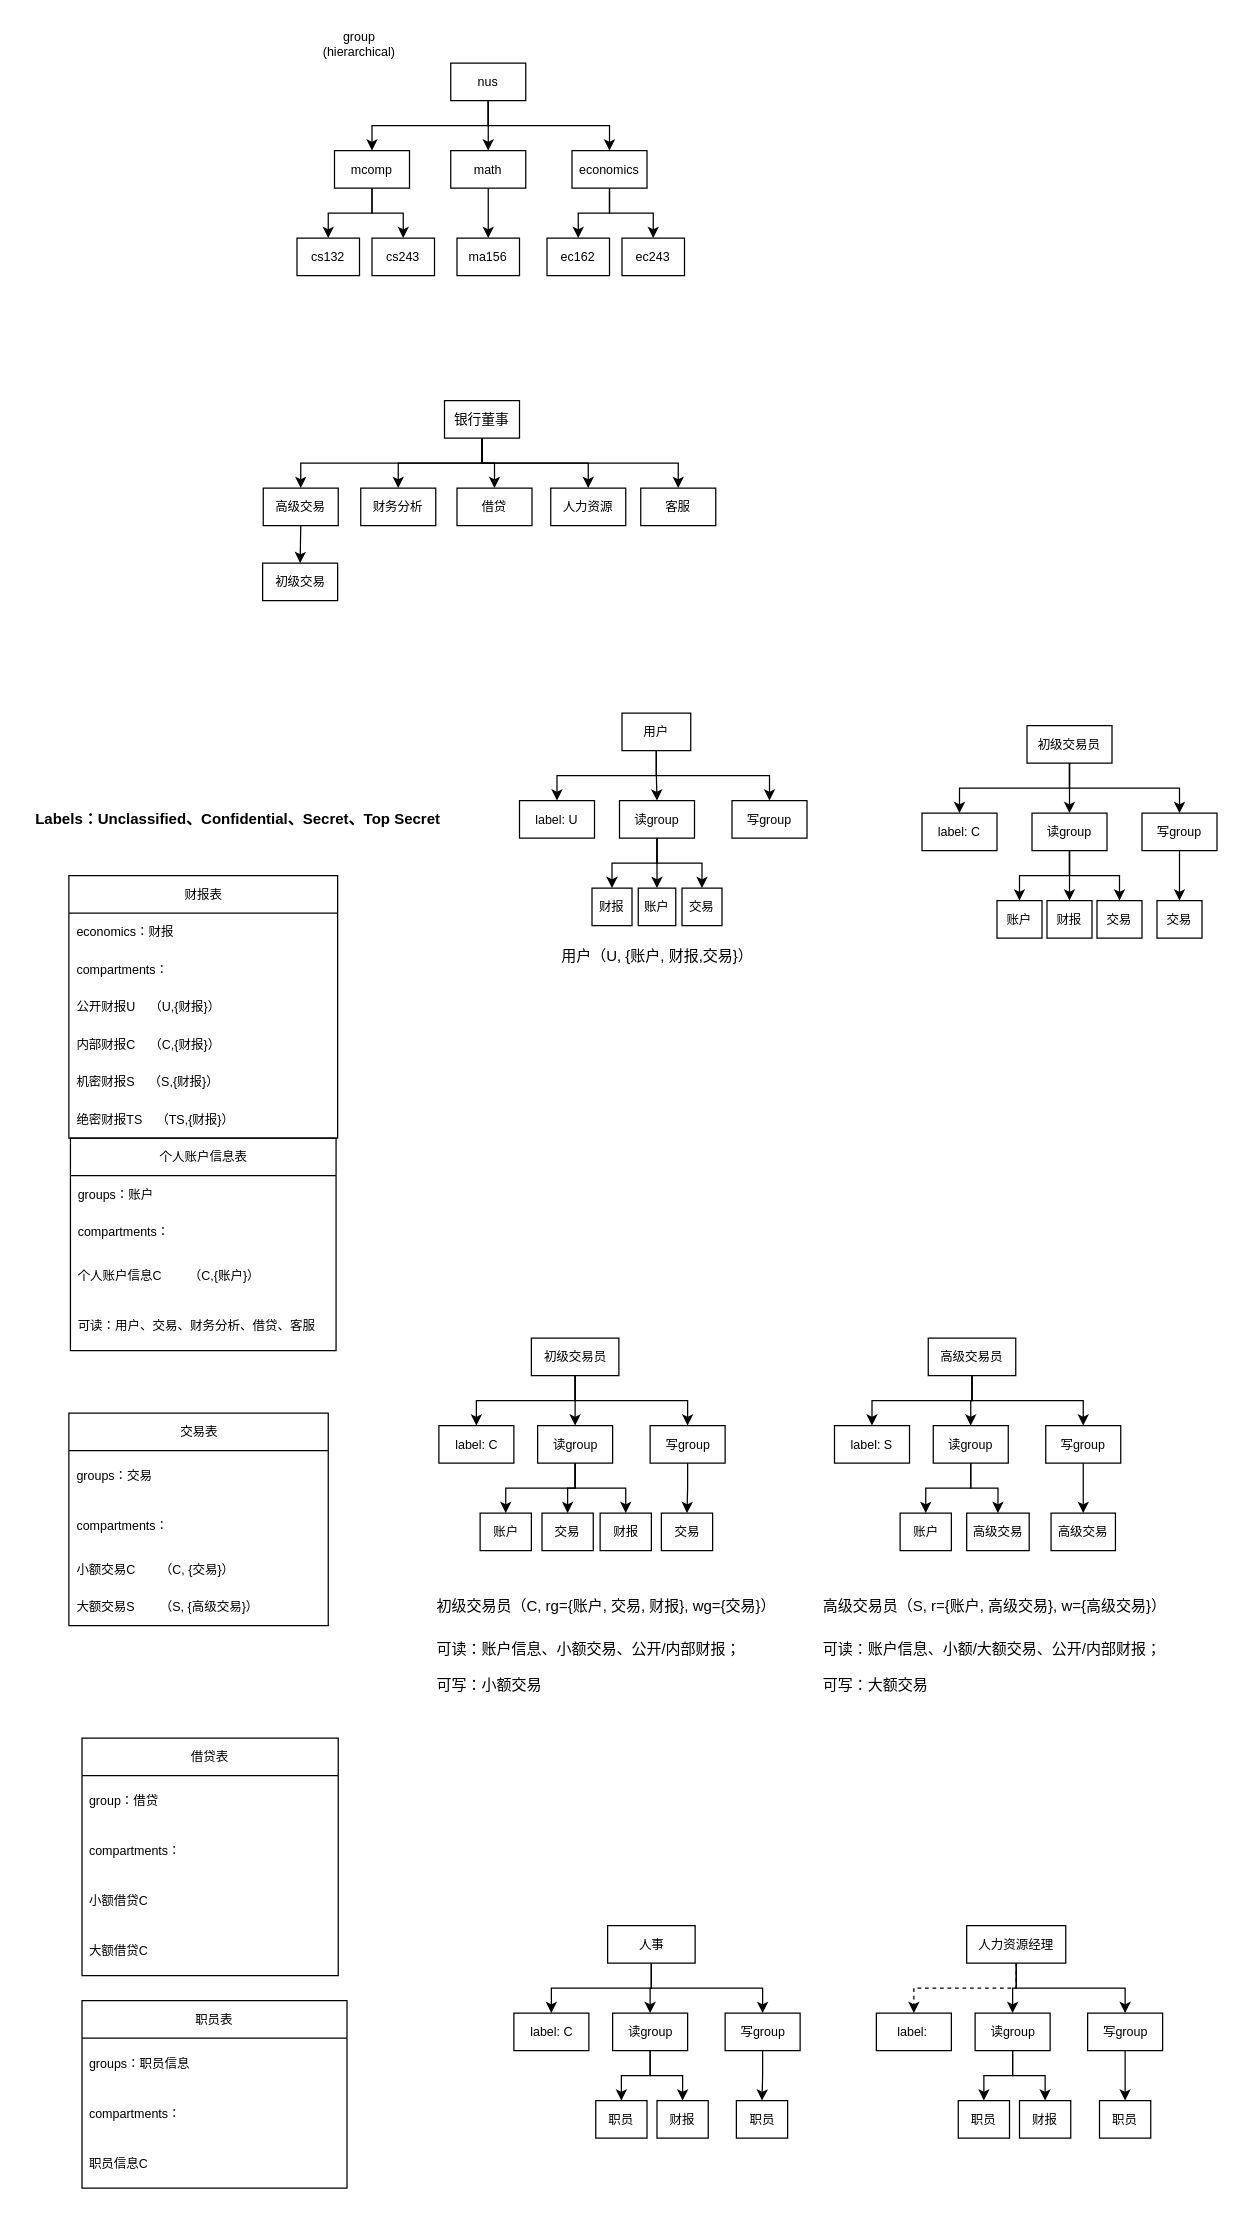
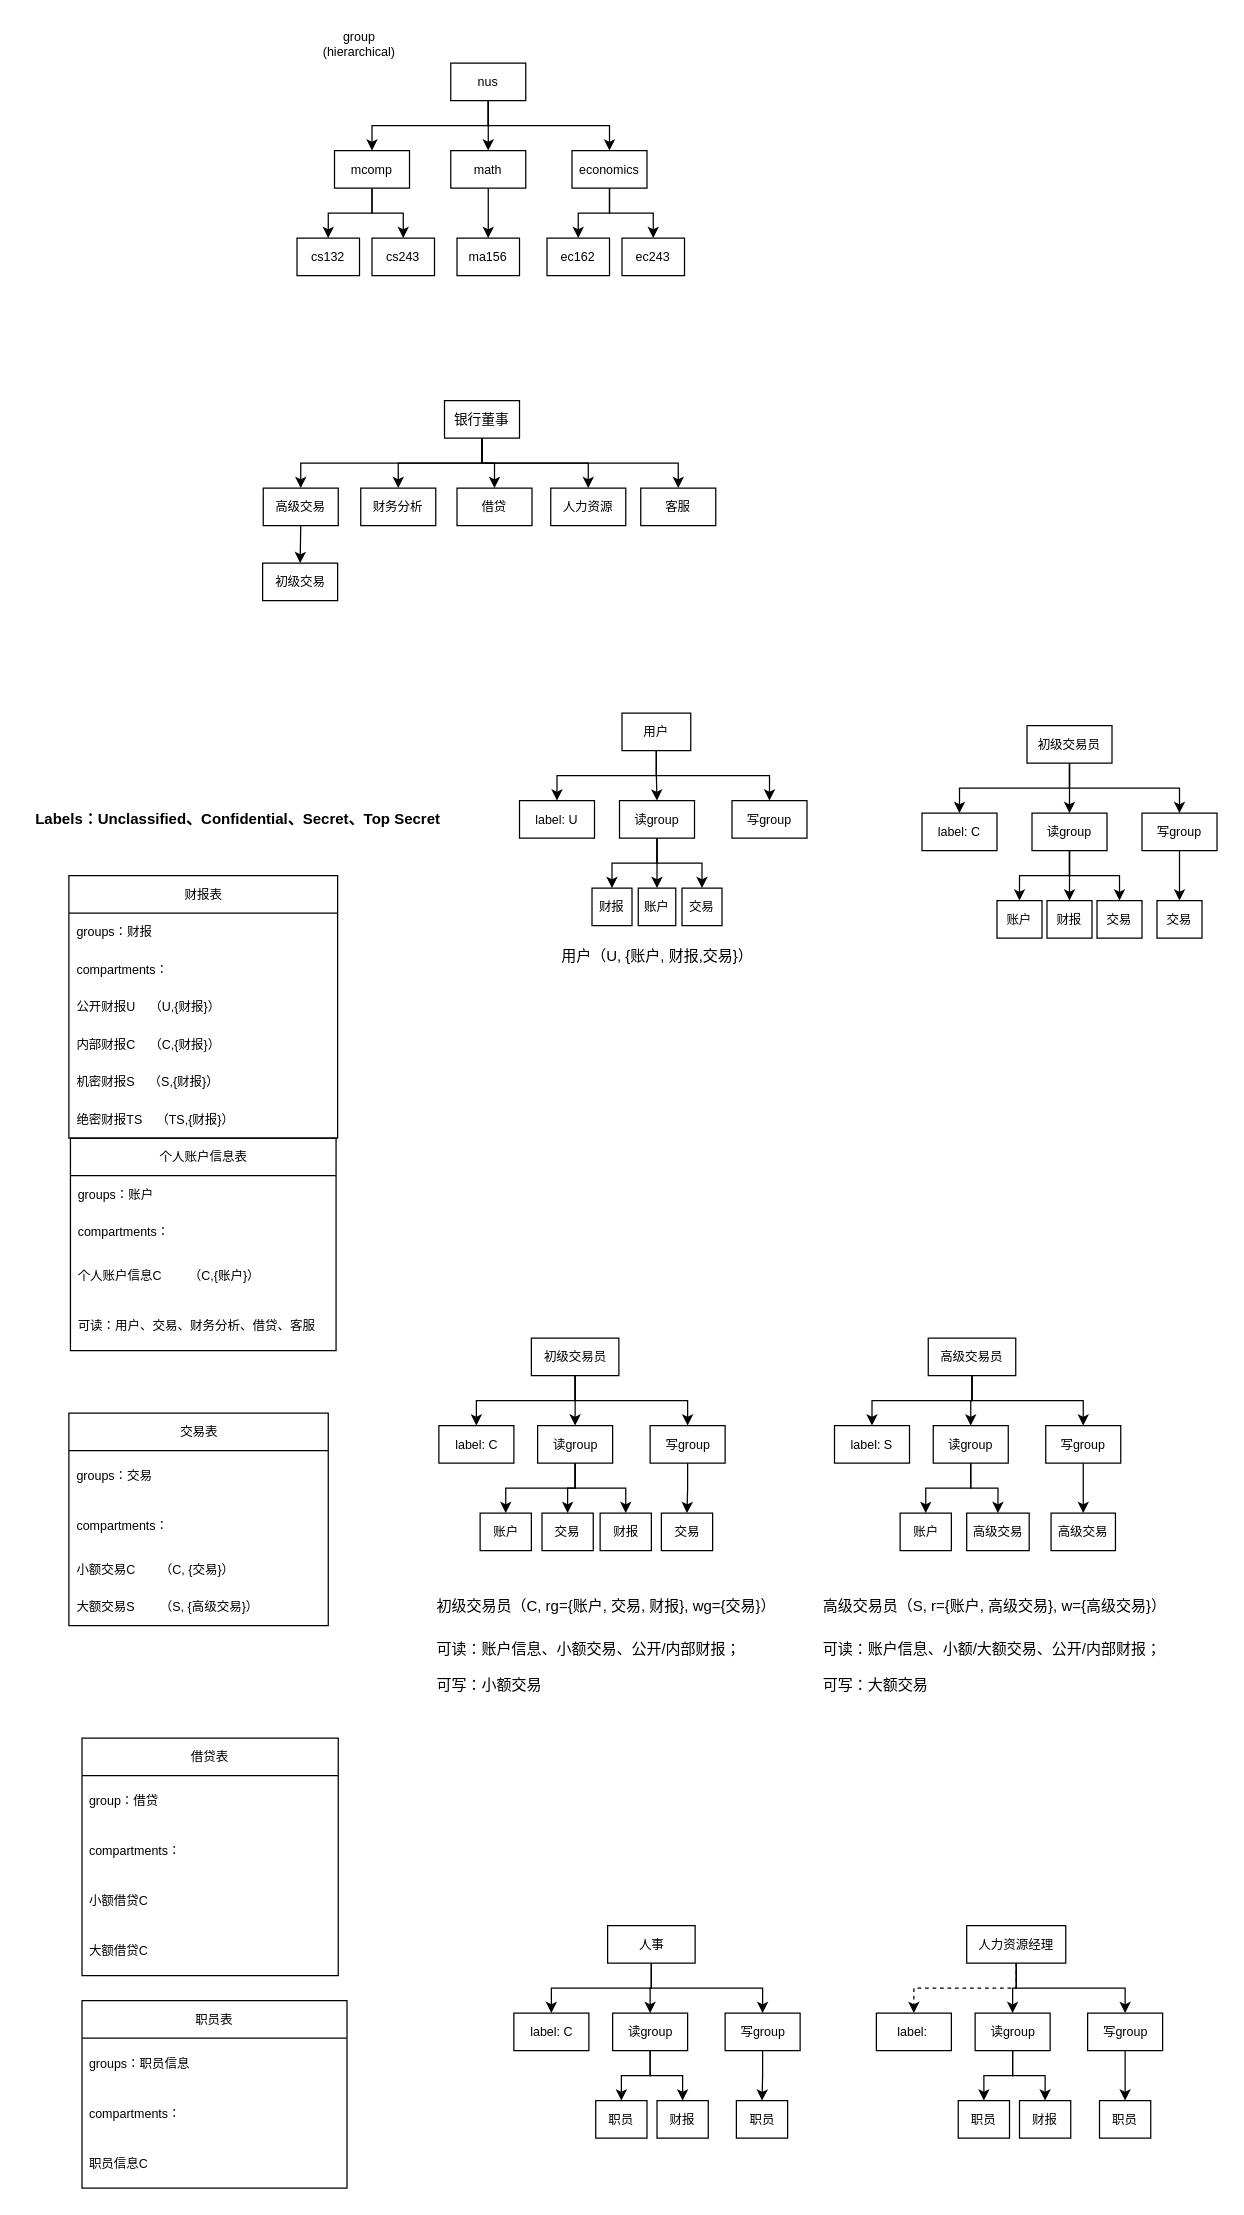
(126, 932) -> (117, 932)
